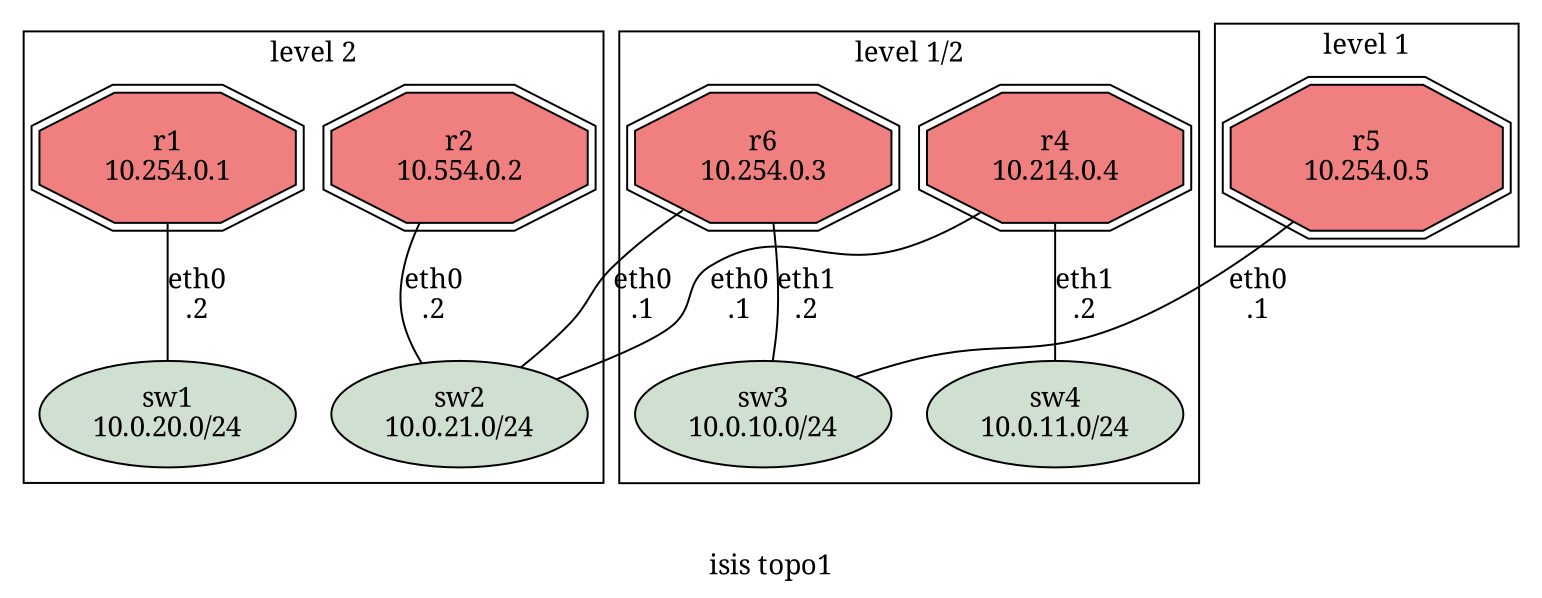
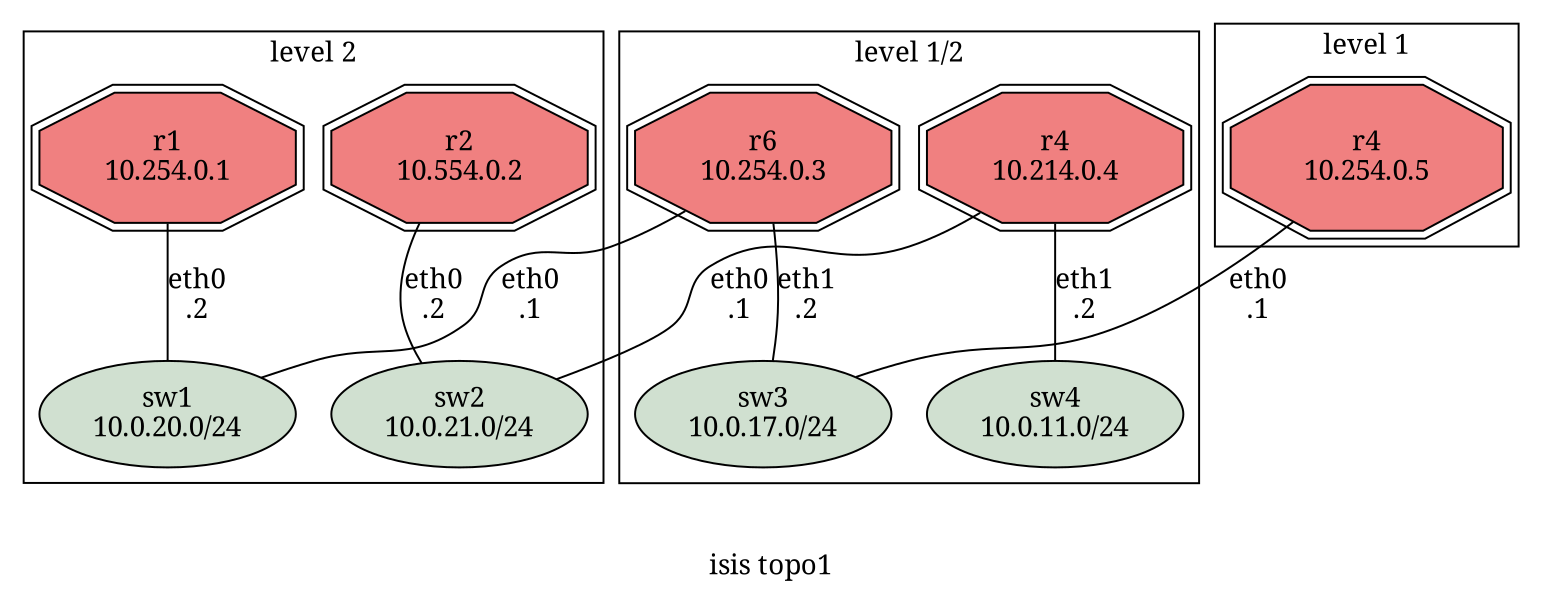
(1367, 158) -> (1367, 158)
(591, 294) -> (480, 303)
(763, 414) -> (763, 414)
